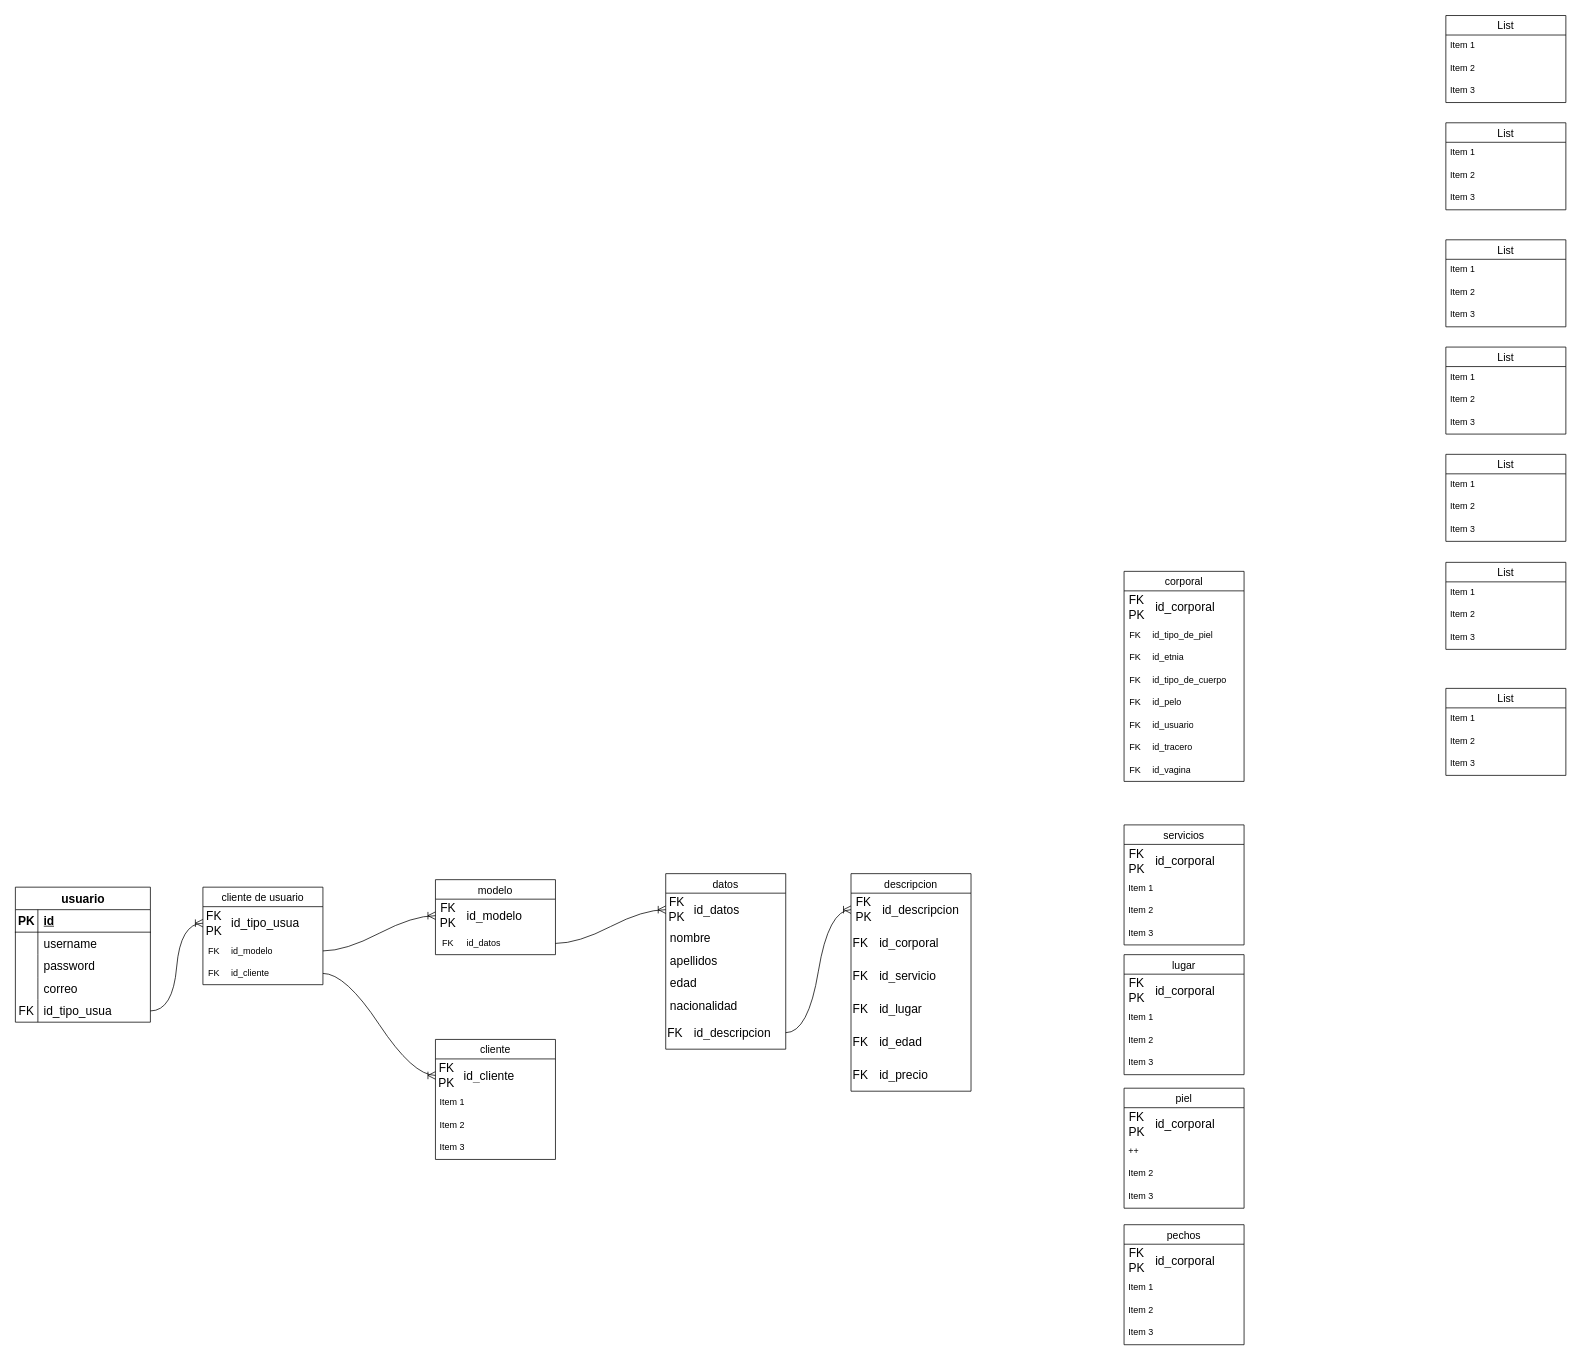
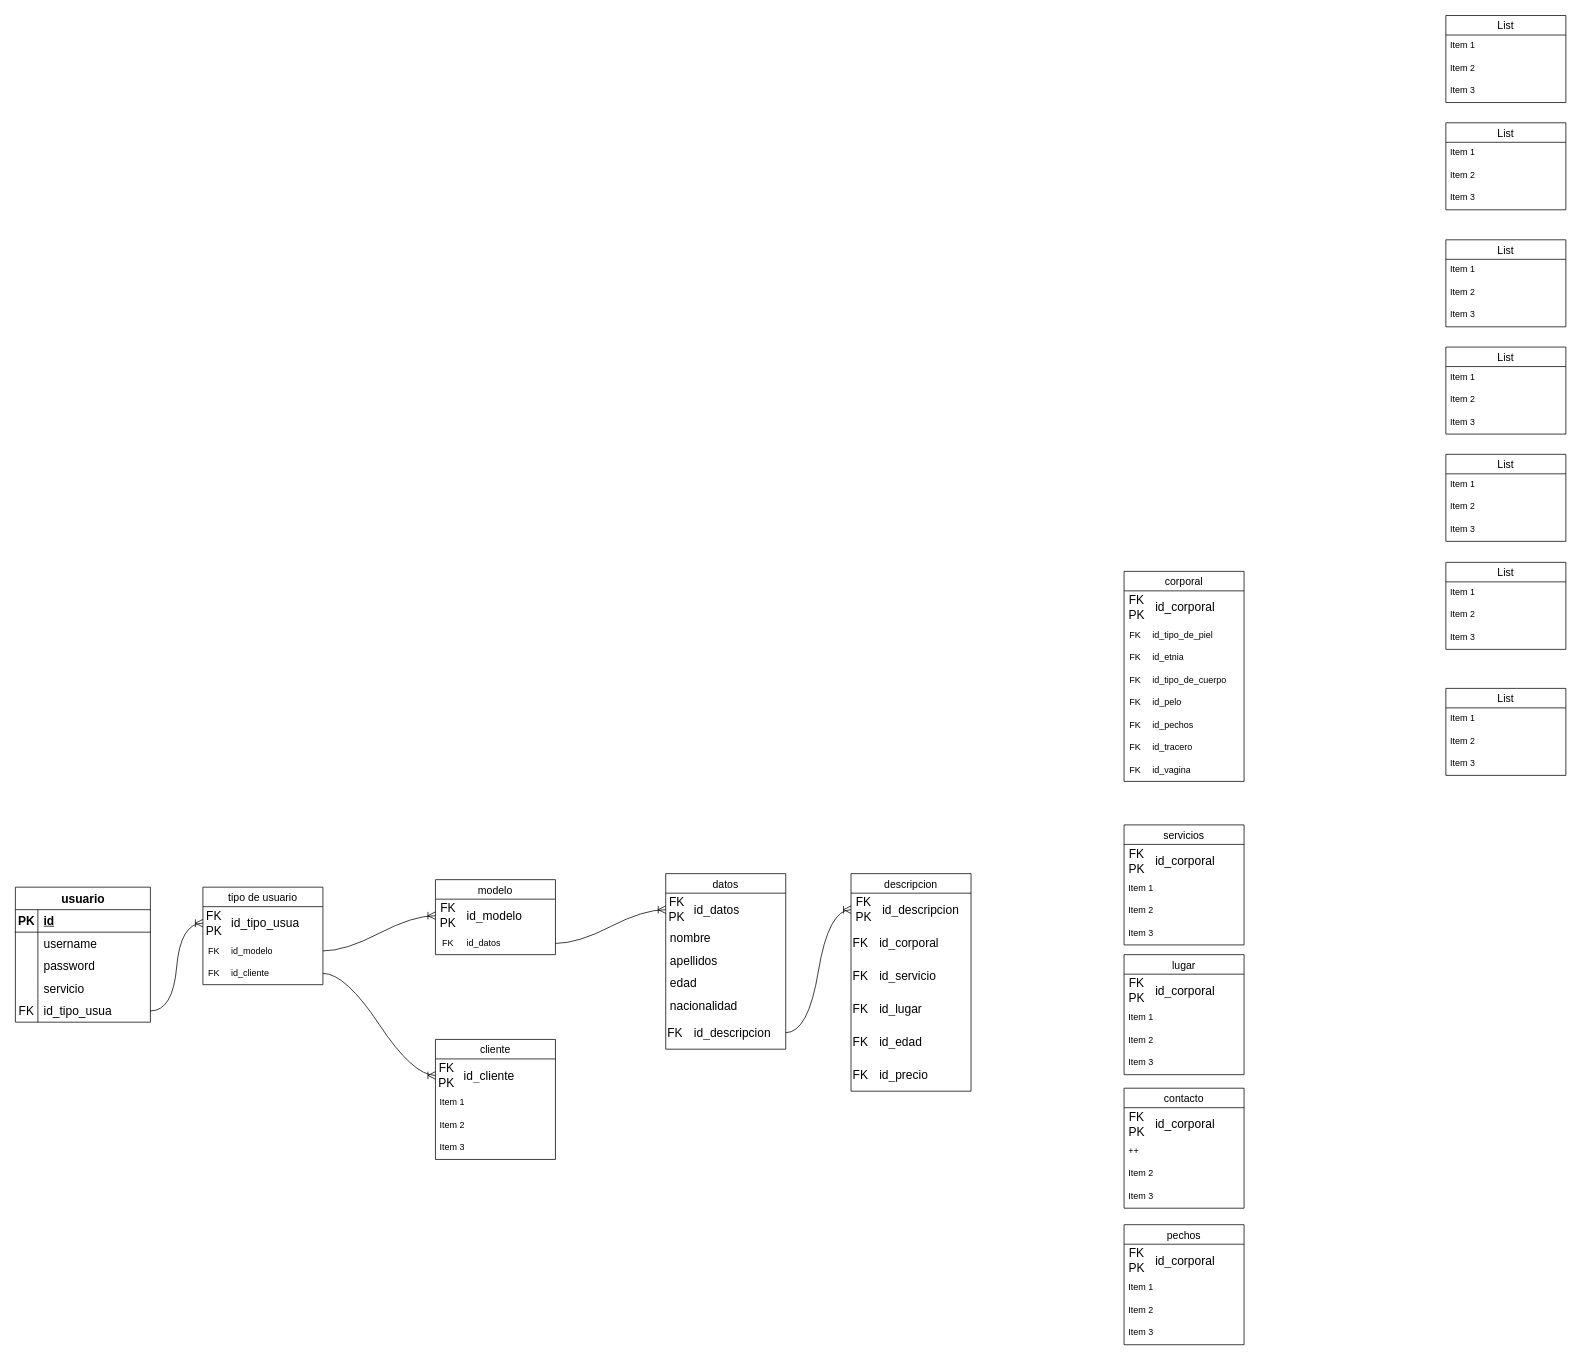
(1175, 725) -> (1174, 725)
(263, 897) -> (263, 897)
(64, 988) -> (68, 988)
(1184, 1098) -> (1184, 1098)
